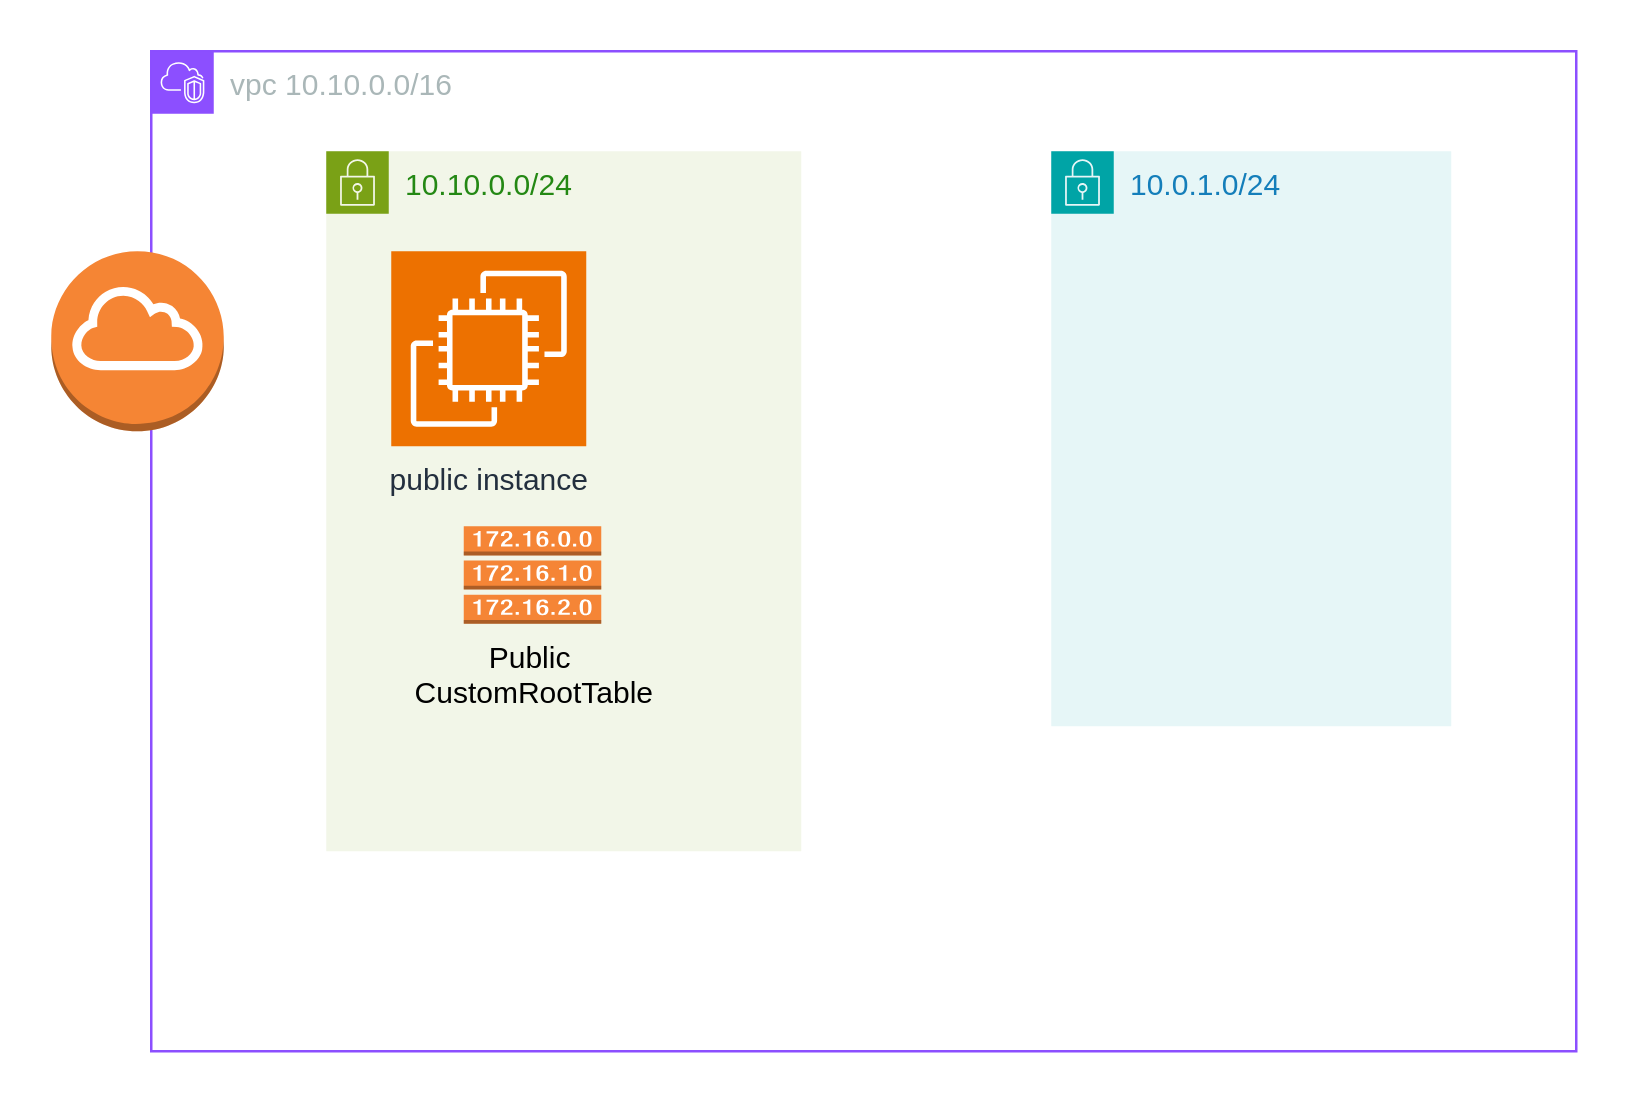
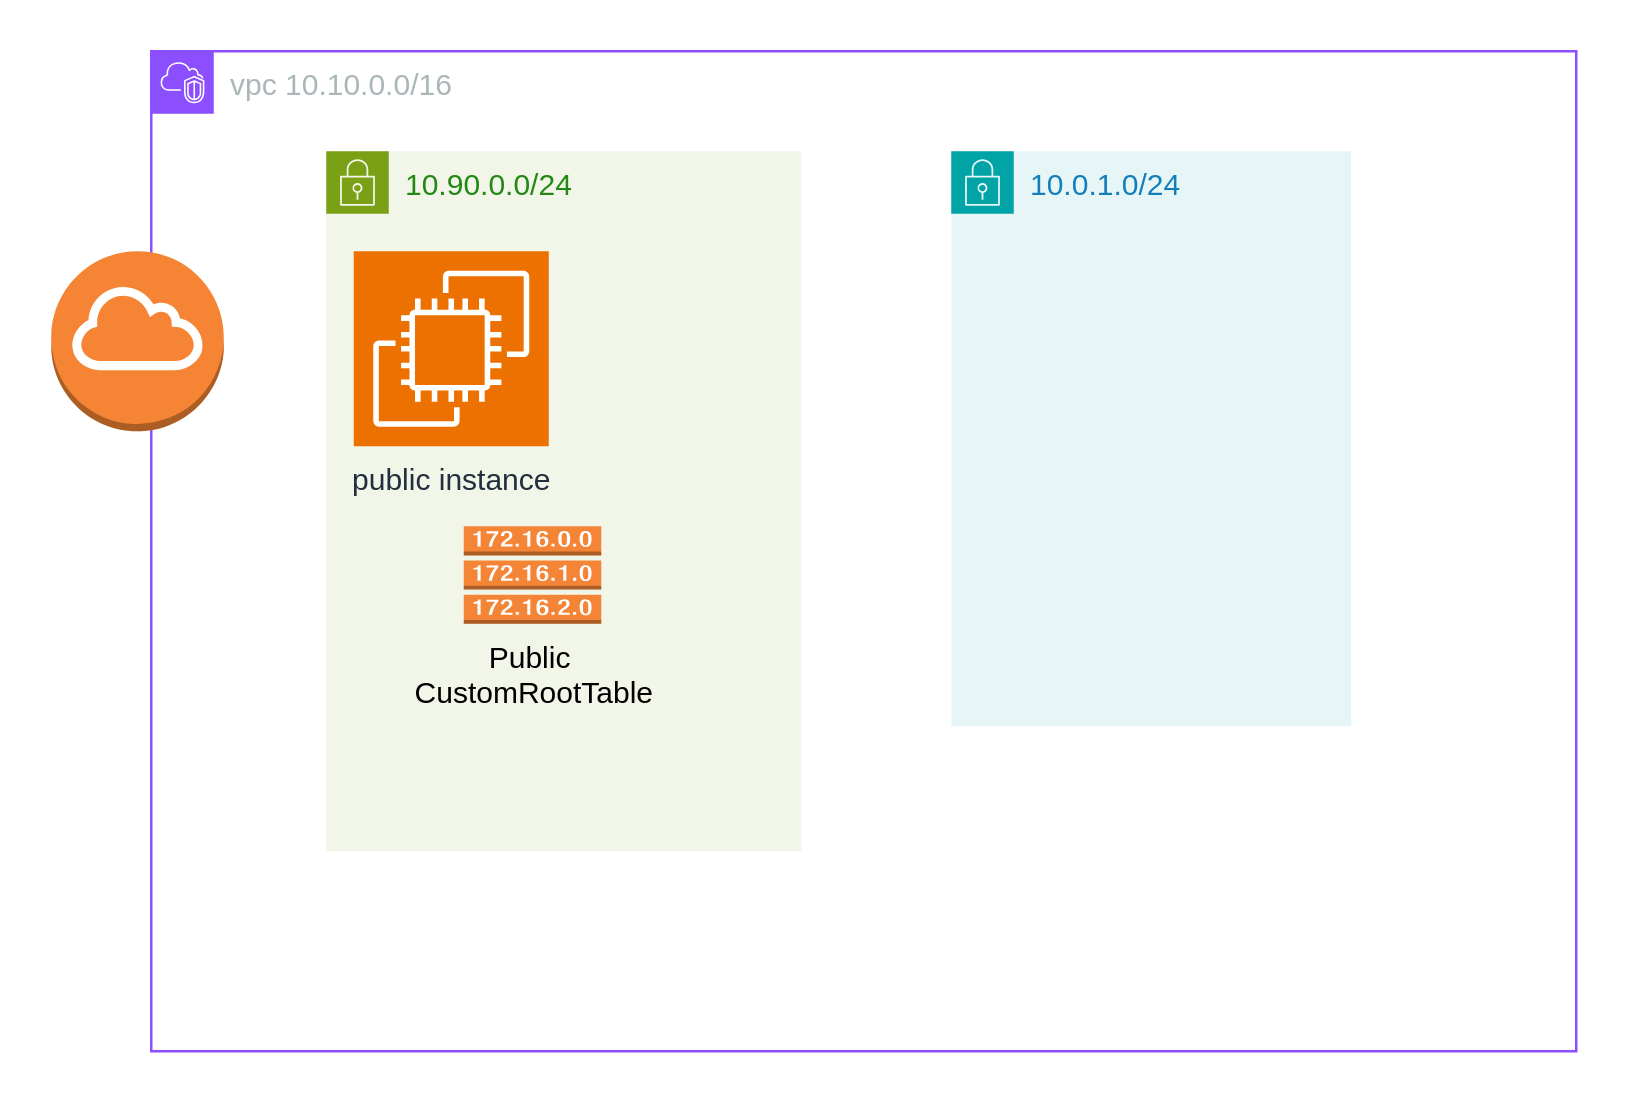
(495, 187) -> (495, 187)
(489, 349) -> (451, 349)
(1251, 439) -> (1151, 439)
